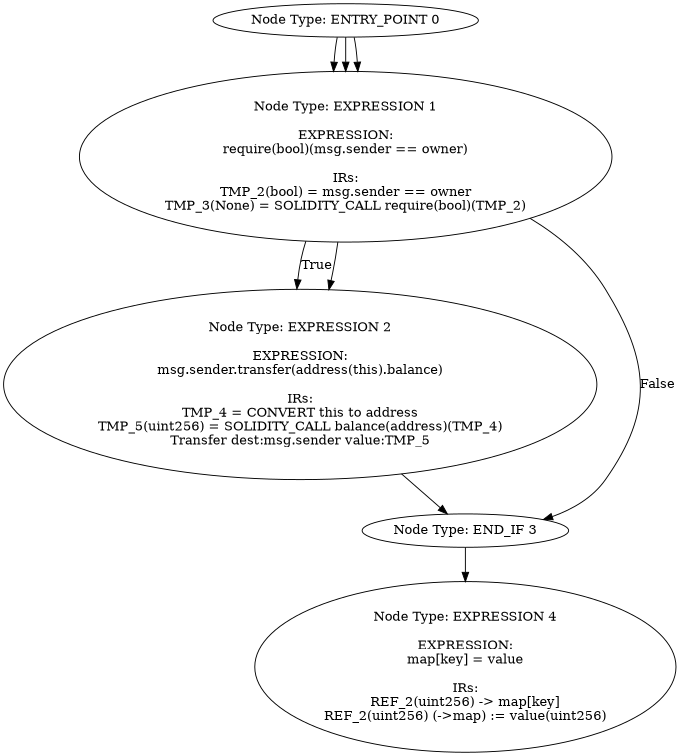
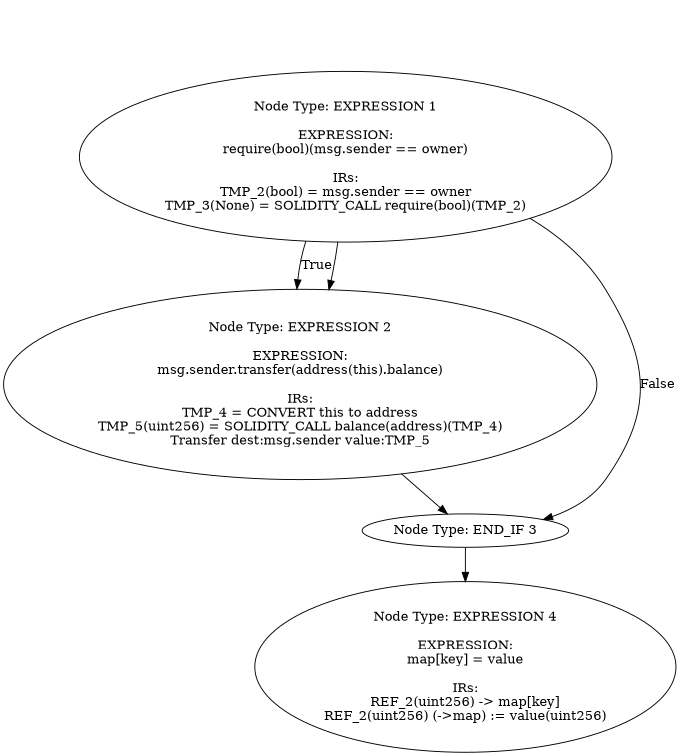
(346, 20) -> none
